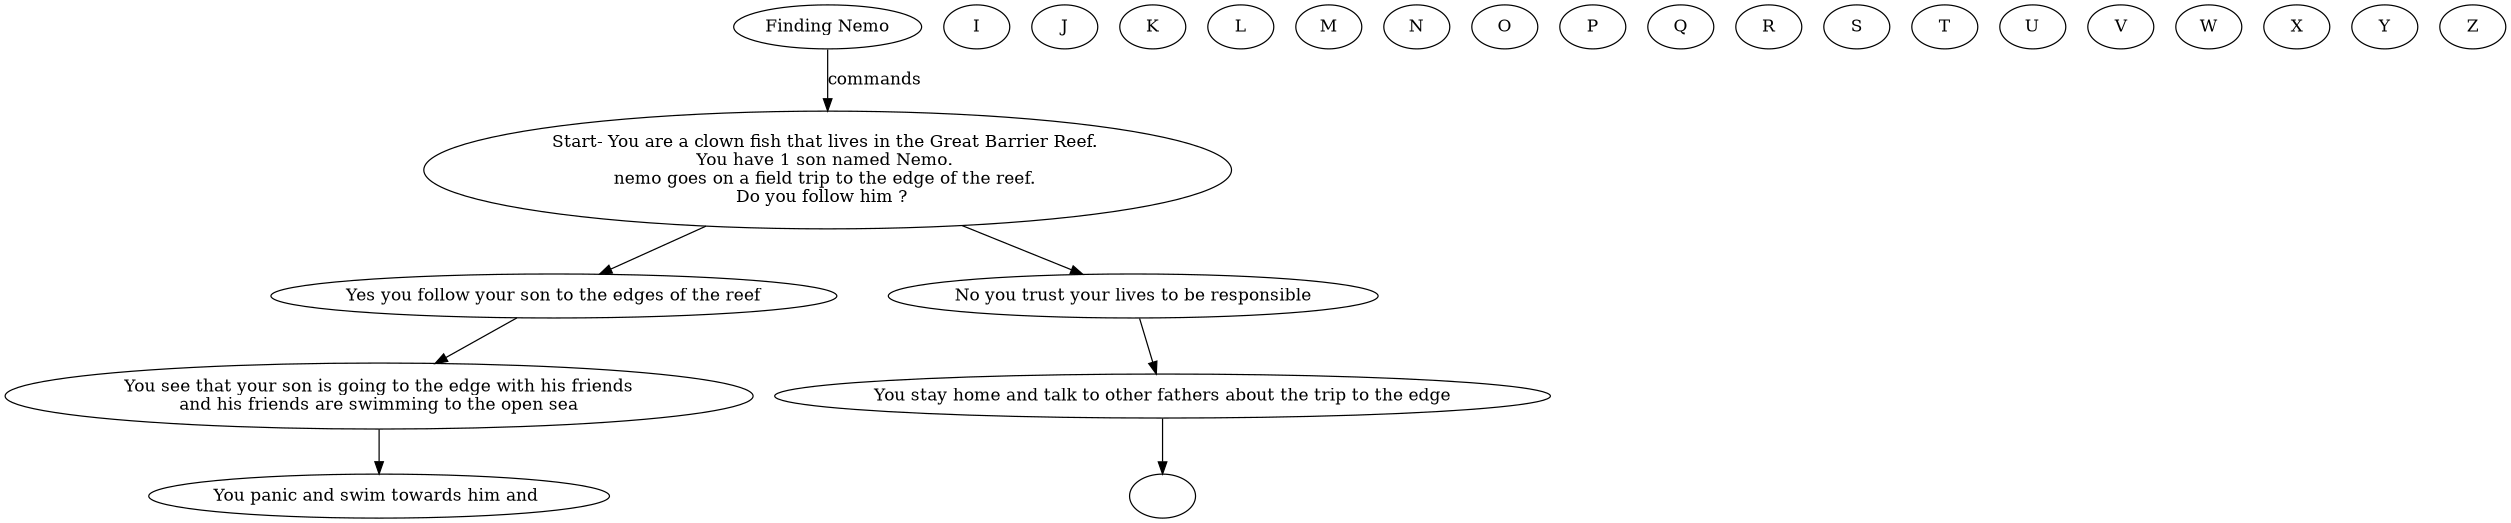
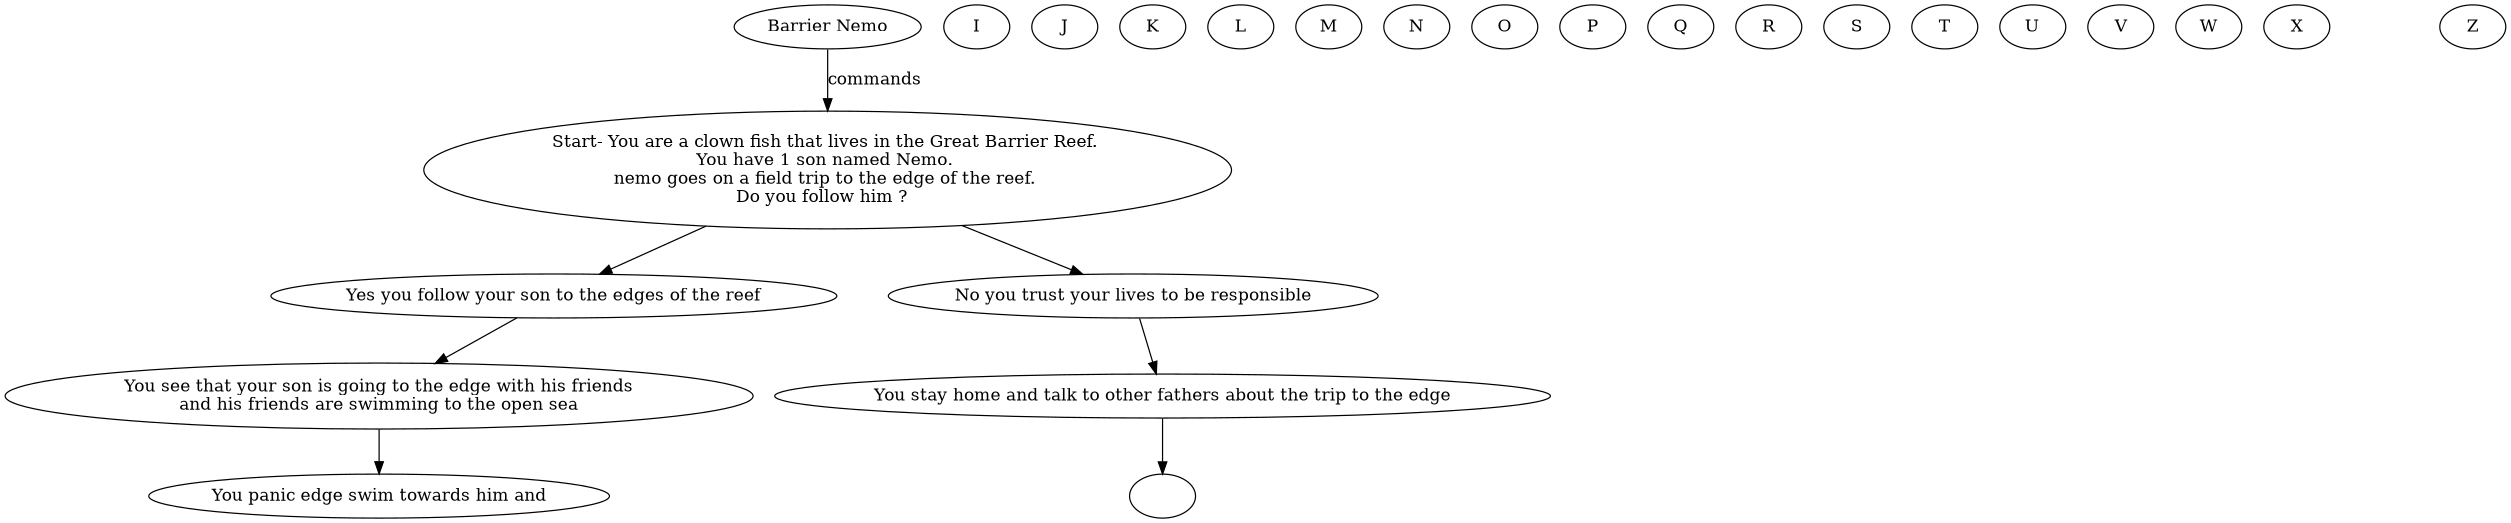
(828, 27) -> (828, 27)
(2385, 27) -> none
(379, 496) -> (379, 496)
